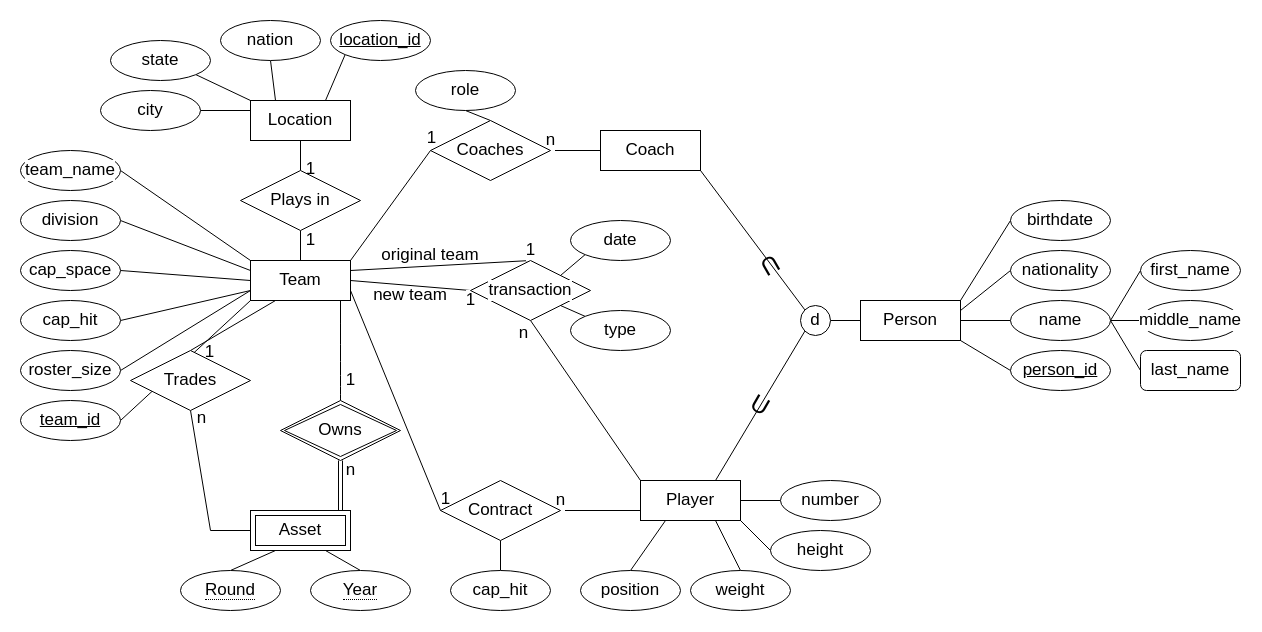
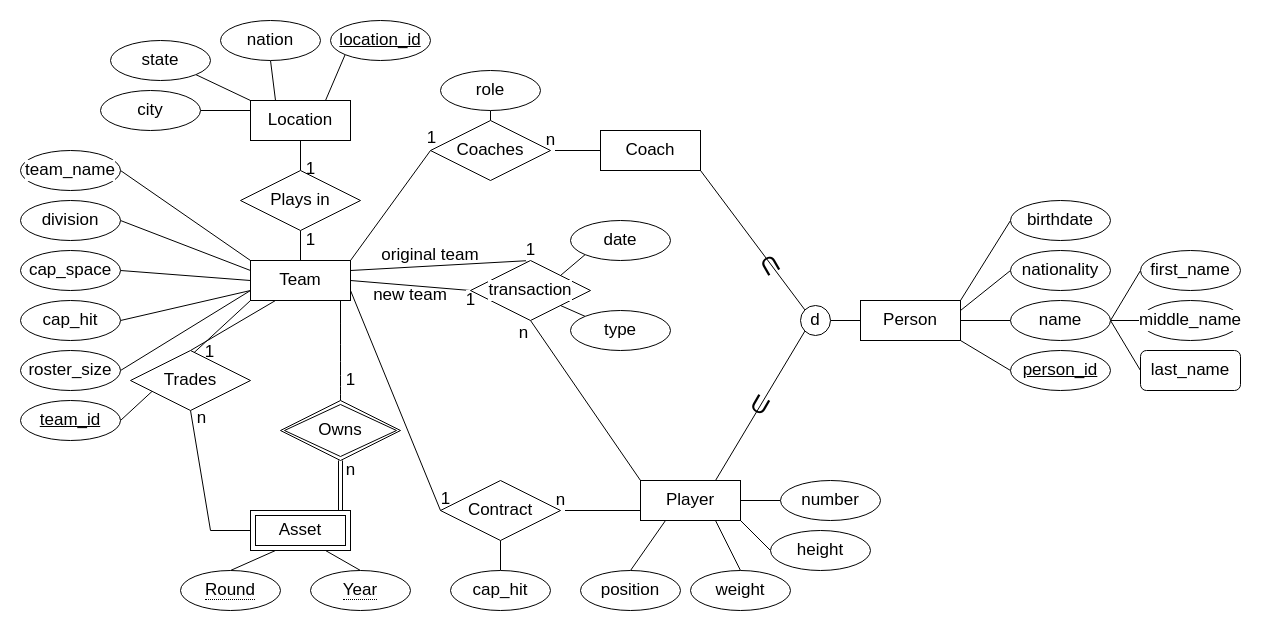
(466, 91) -> (491, 91)
